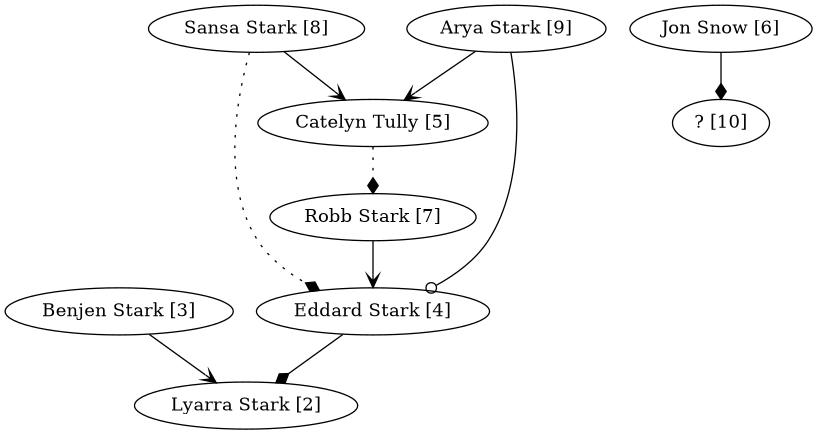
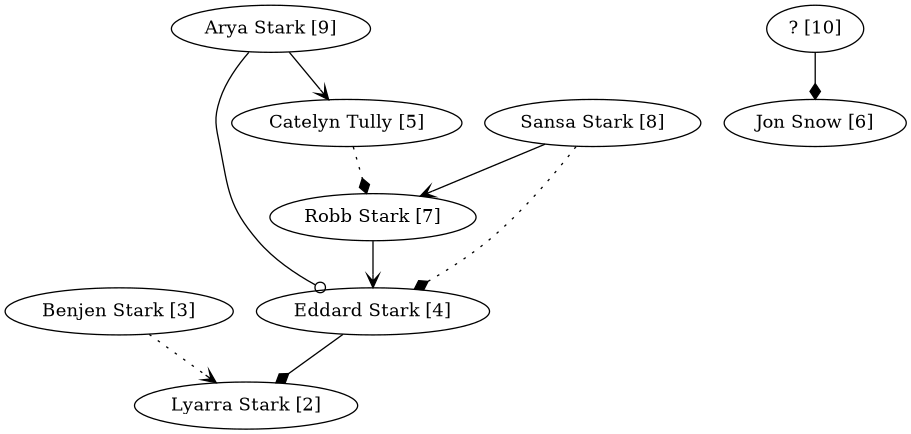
(721, 68) -> (815, 68)
(309, 72) -> (489, 168)
(177, 355) -> (177, 355)
